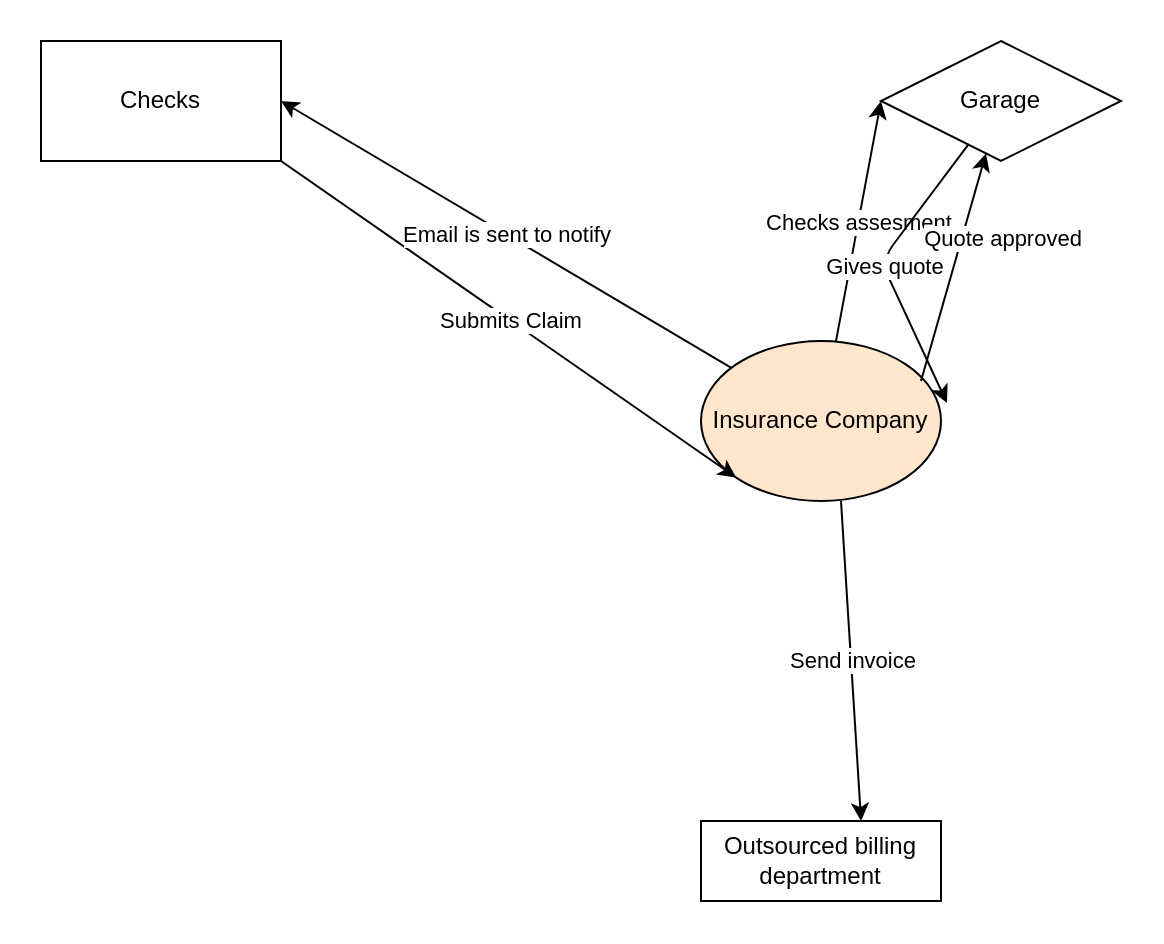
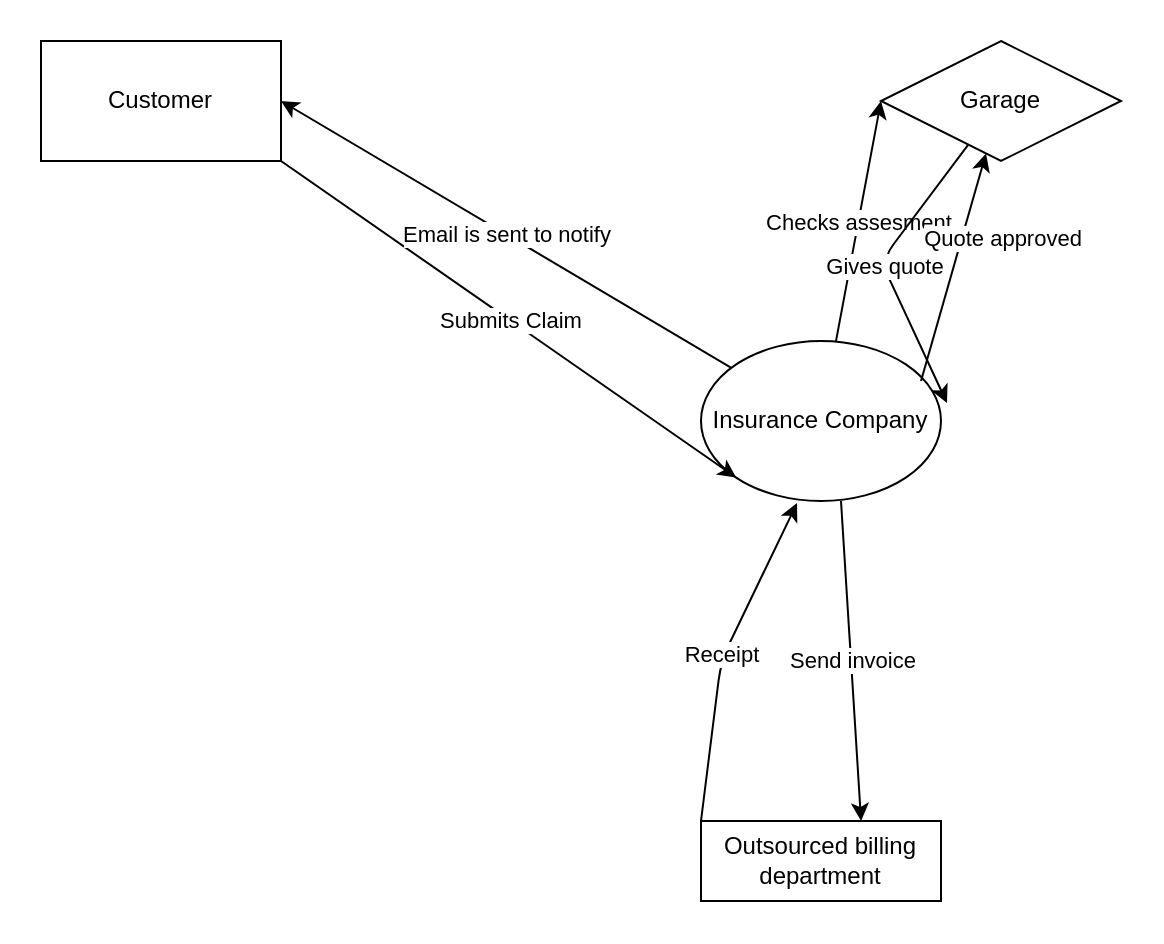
(161, 101) -> (161, 101)
(821, 421) -> (821, 421)
none -> (723, 661)
